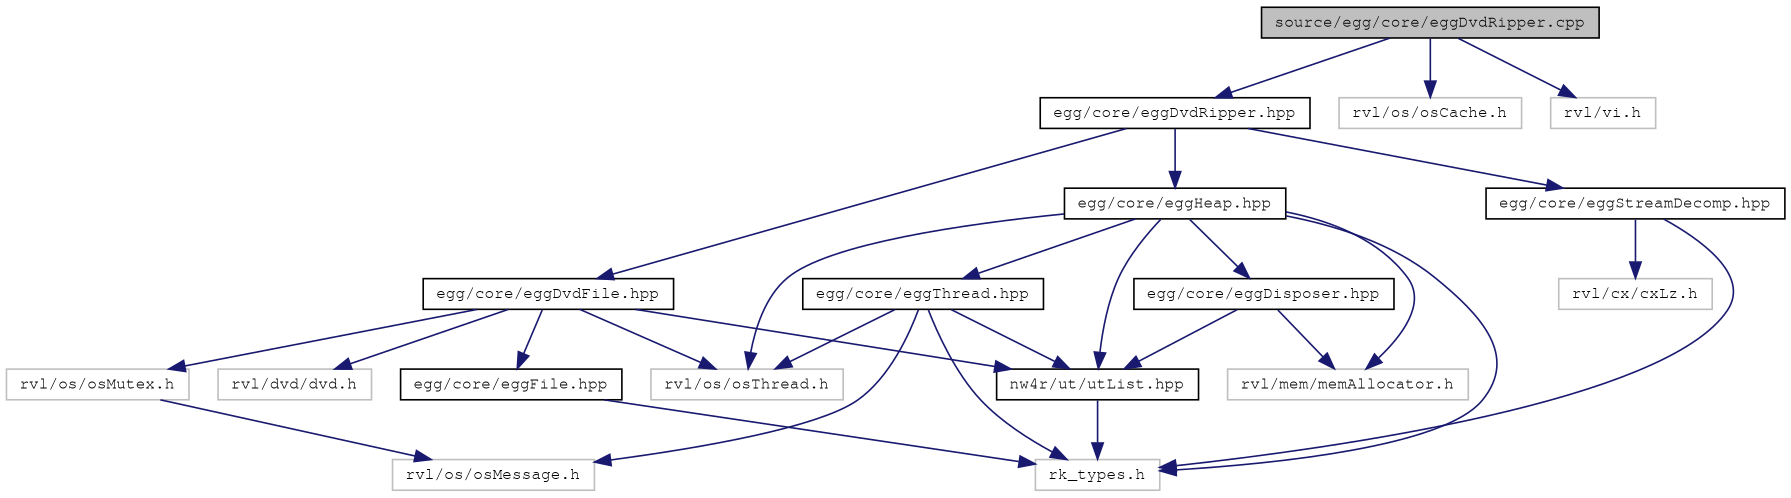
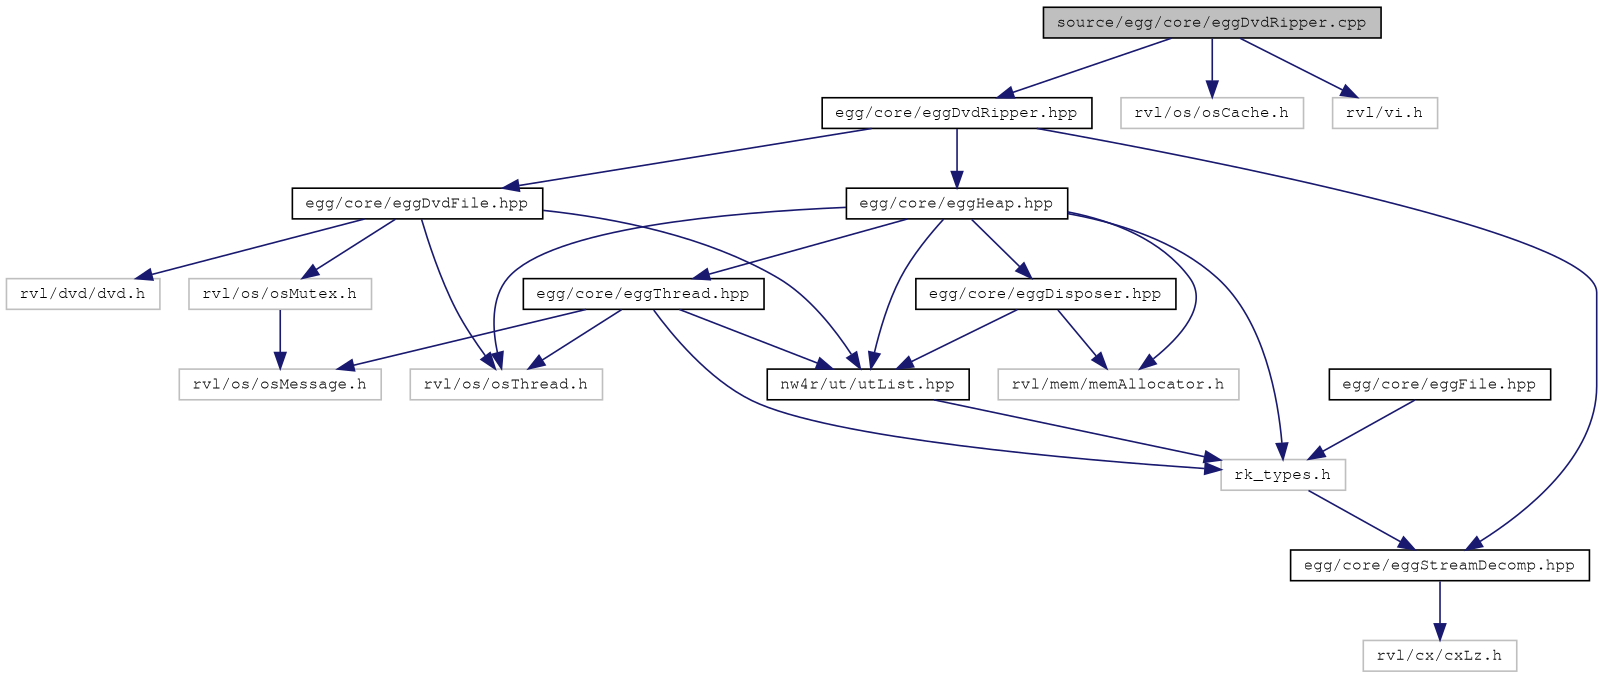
(533, 332) -> none
(1524, 407) -> (1355, 516)
